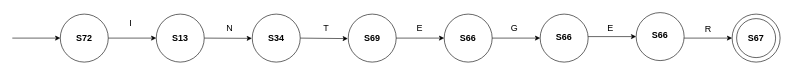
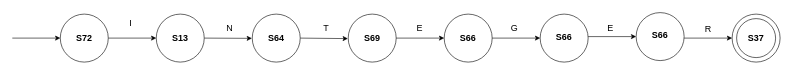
(276, 38) -> (276, 38)
(756, 38) -> (756, 38)
